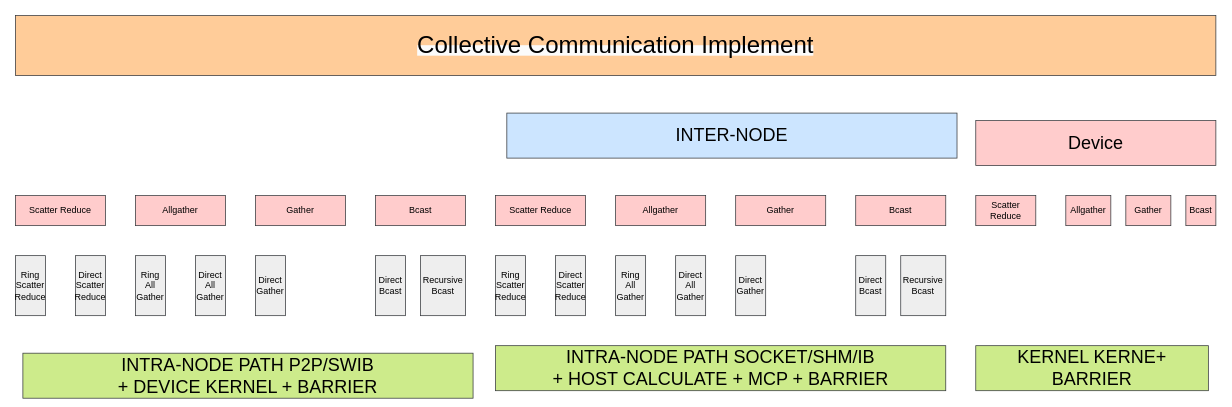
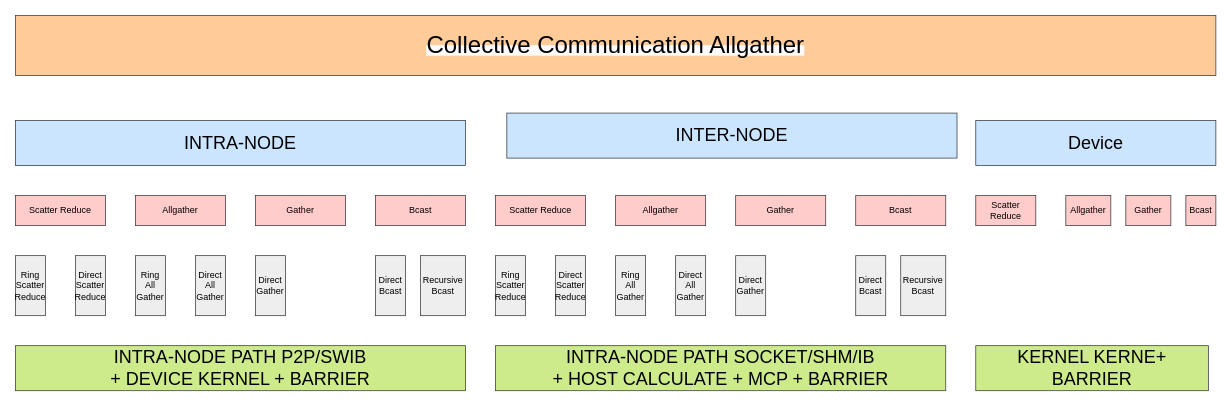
(615, 45) -> (615, 45)
none -> (240, 143)
(1095, 143) -> (1095, 143)
(248, 375) -> (240, 368)
